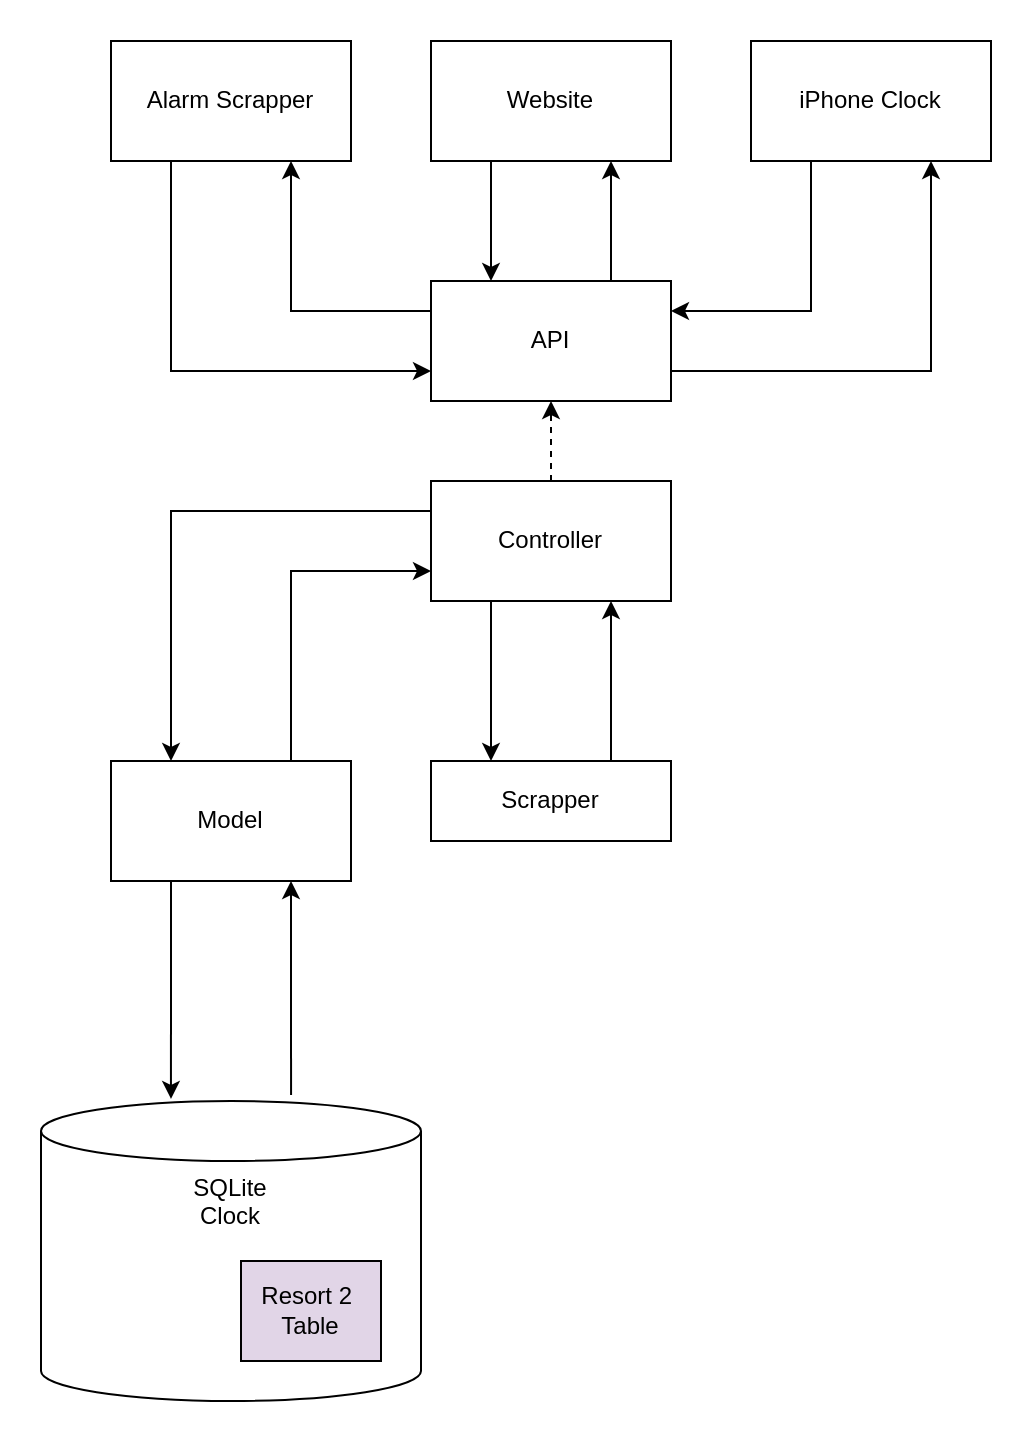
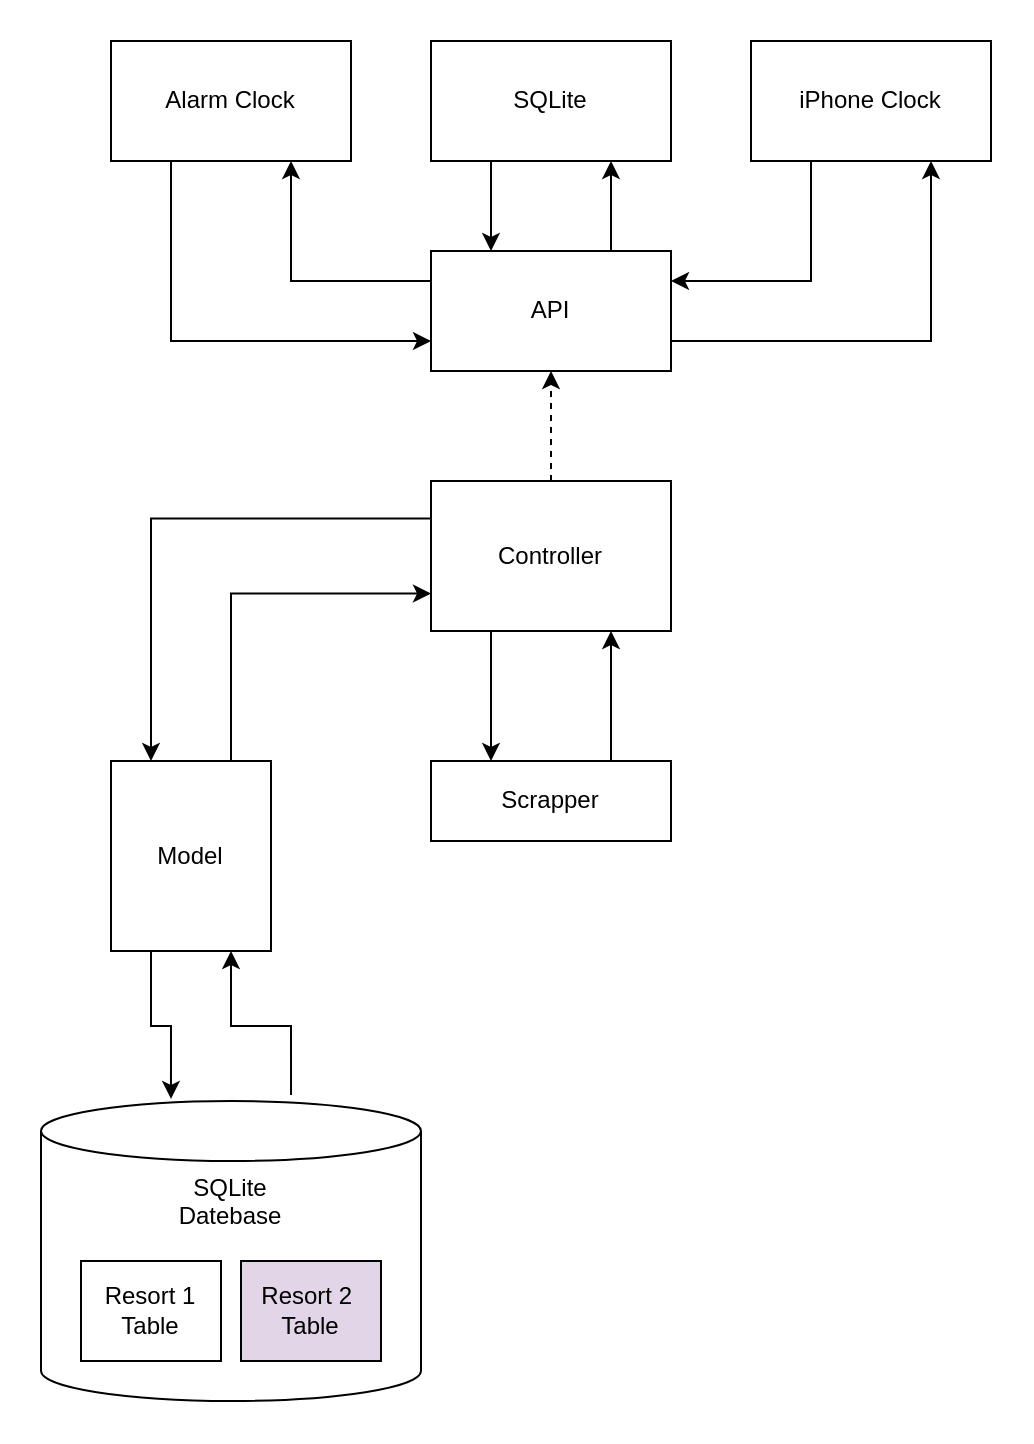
(231, 101) -> (231, 101)
(551, 101) -> (551, 101)
(551, 341) -> (551, 311)
(551, 541) -> (551, 556)
(231, 821) -> (191, 856)
(231, 1204) -> (231, 1204)
none -> (151, 1311)
